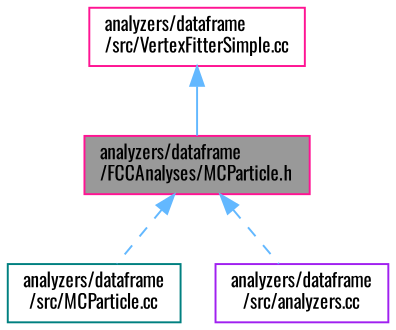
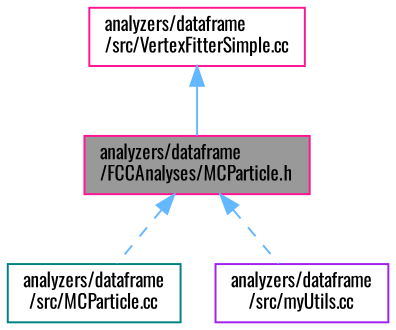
(302, 293) -> (302, 293)
